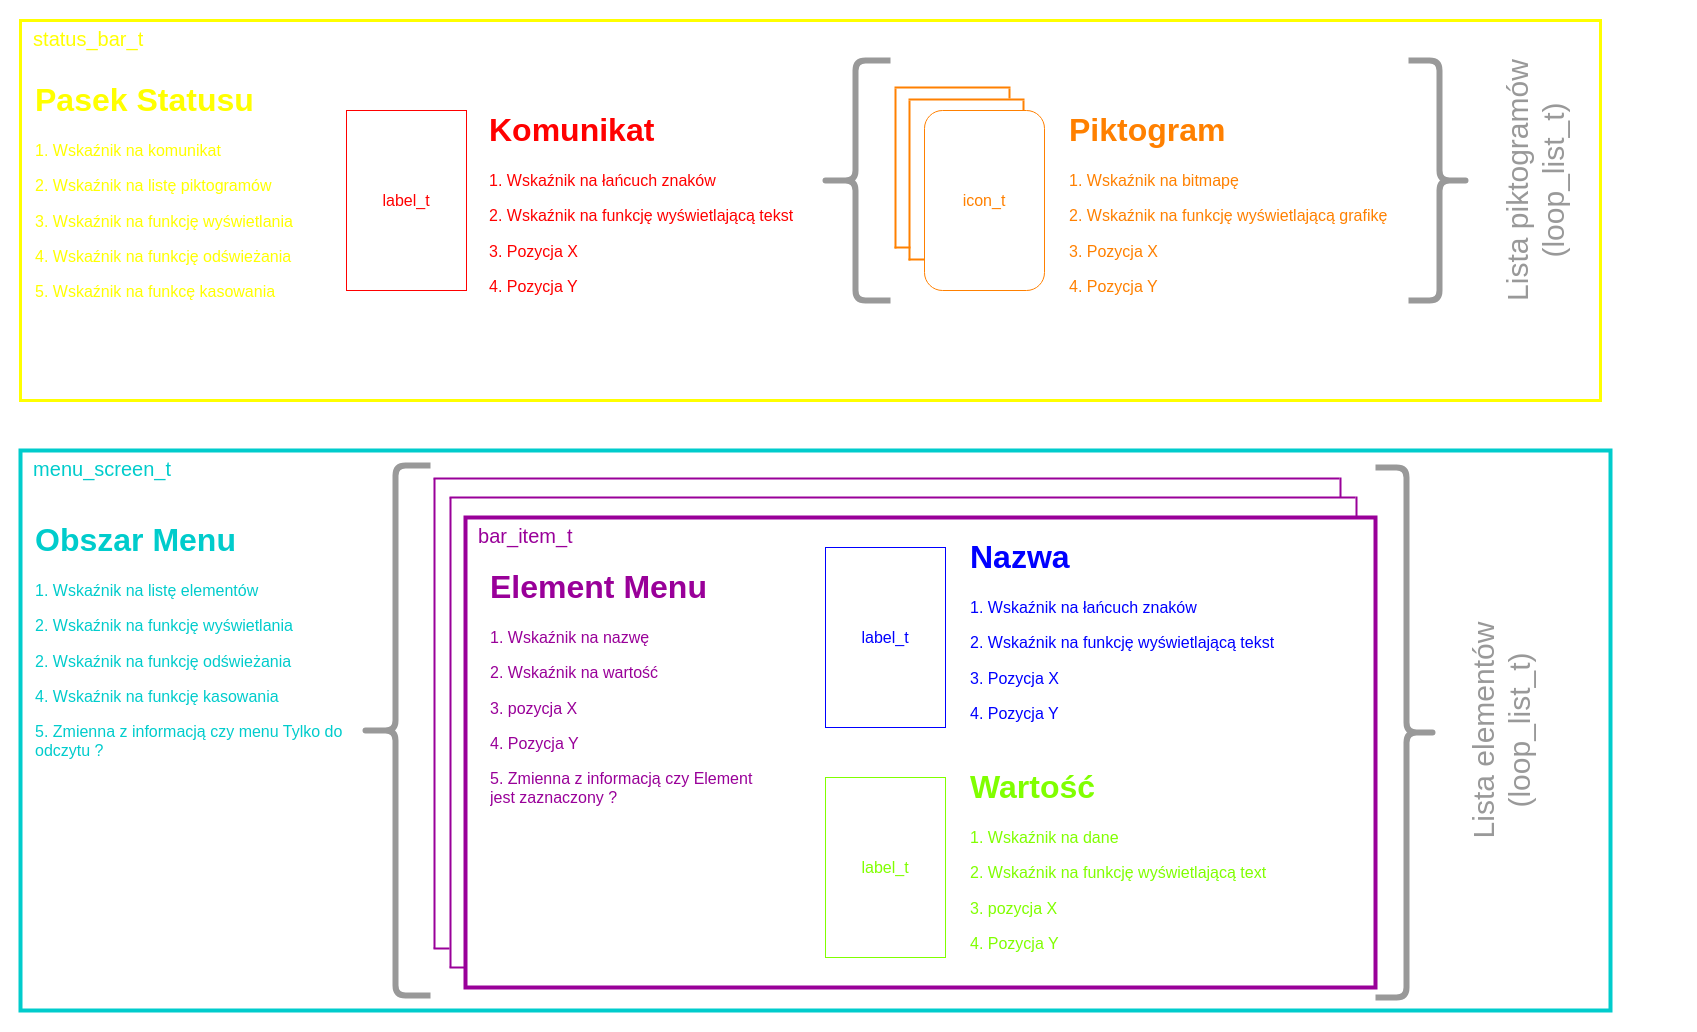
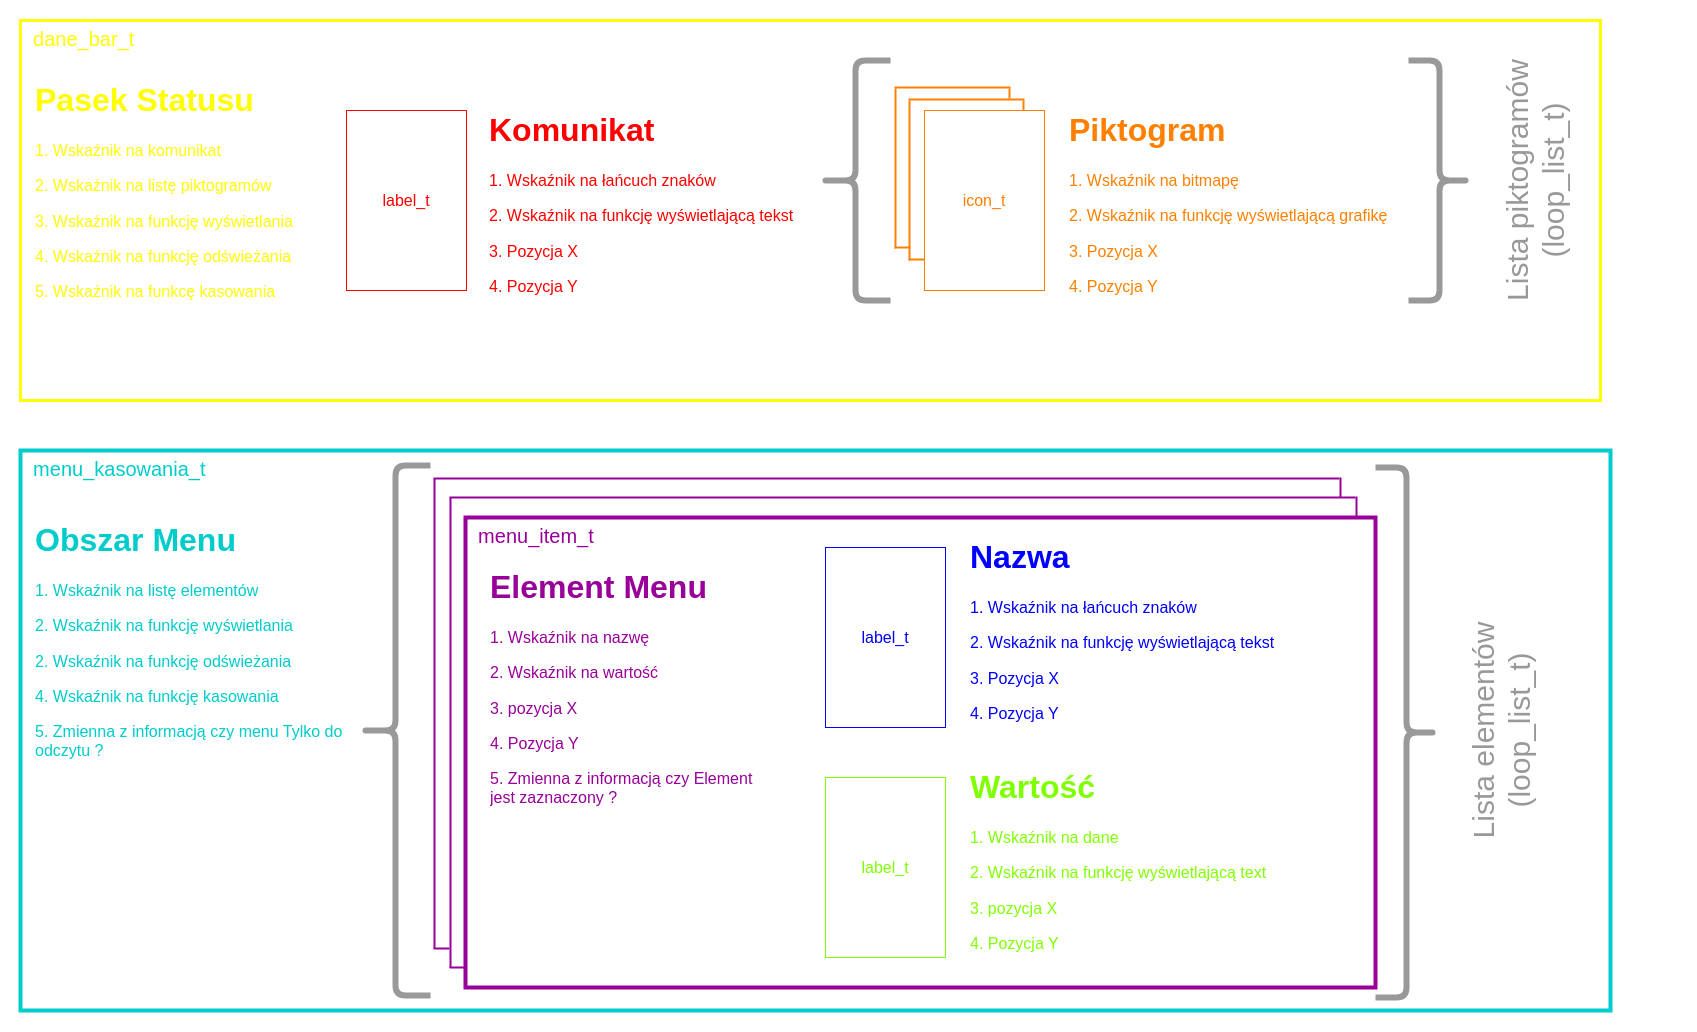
(90, 40) -> (79, 40)
(985, 201) -> (985, 201)
(95, 470) -> (110, 470)
(521, 537) -> (527, 537)
